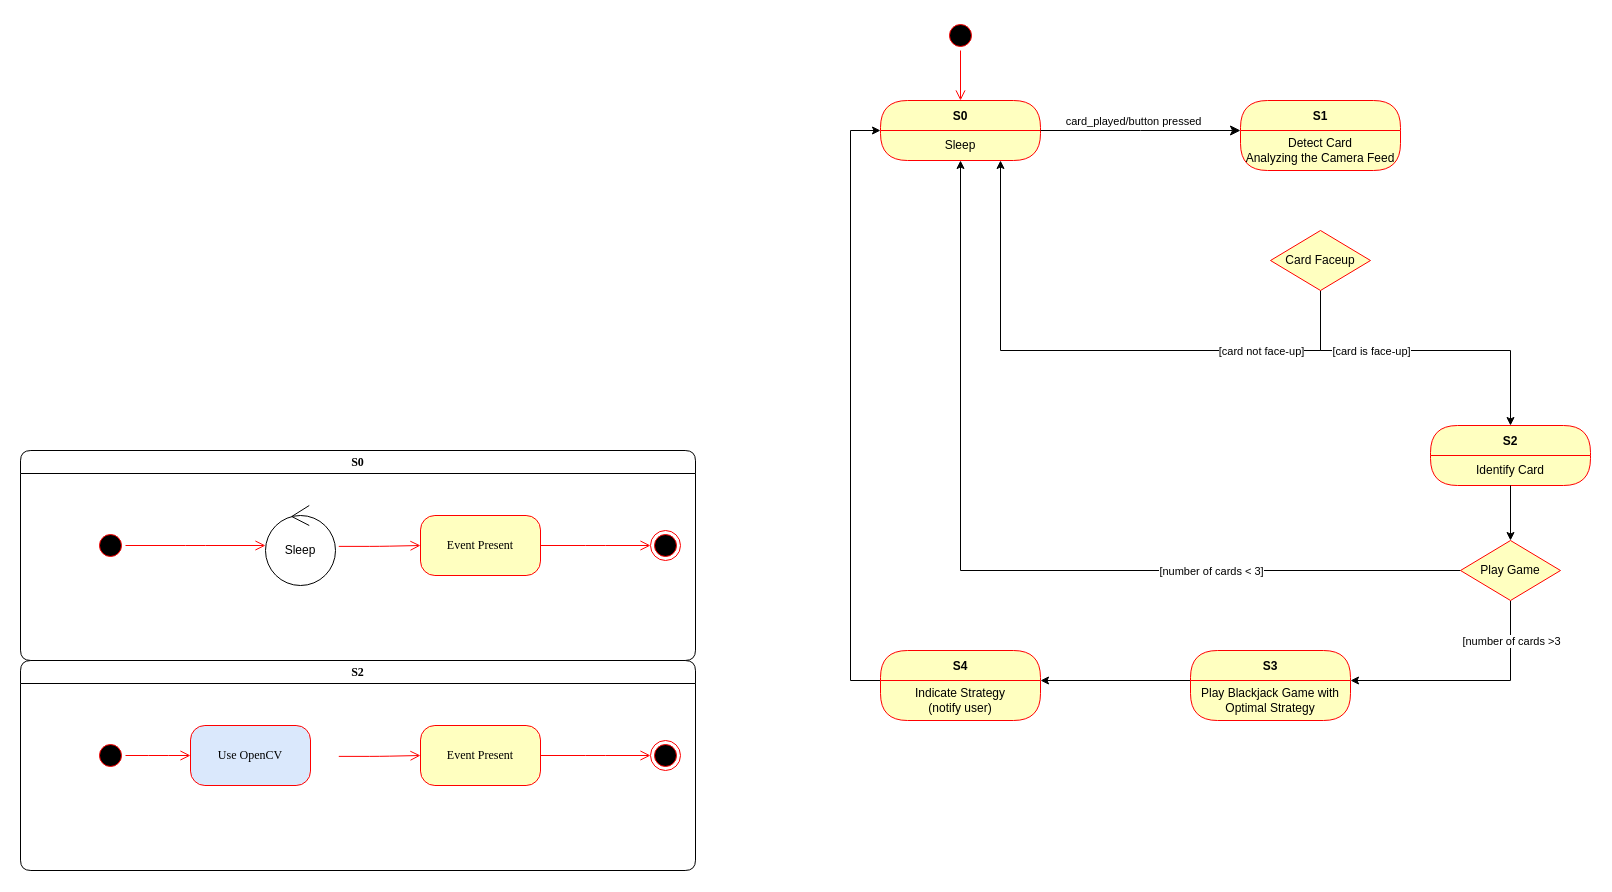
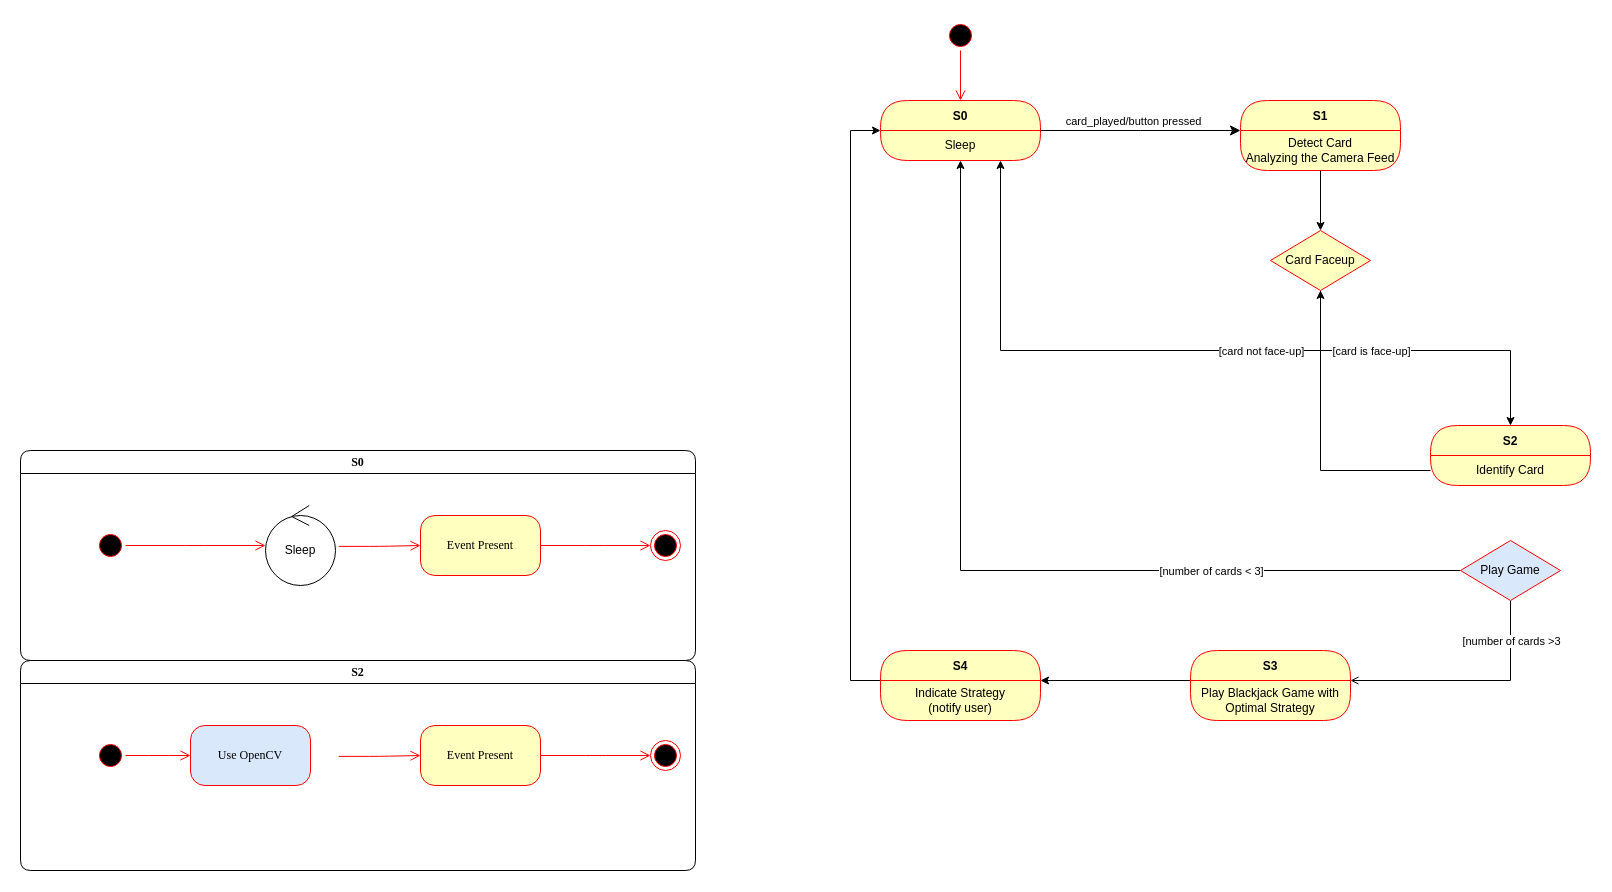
none -> (1321, 197)
(1511, 510) -> (1321, 466)
(1511, 571) -> (1511, 571)
(1358, 681) -> (1356, 681)
